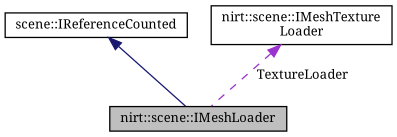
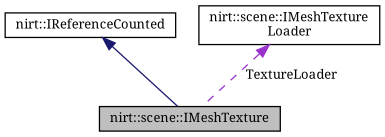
(96, 25) -> (90, 25)
(198, 119) -> (190, 119)
